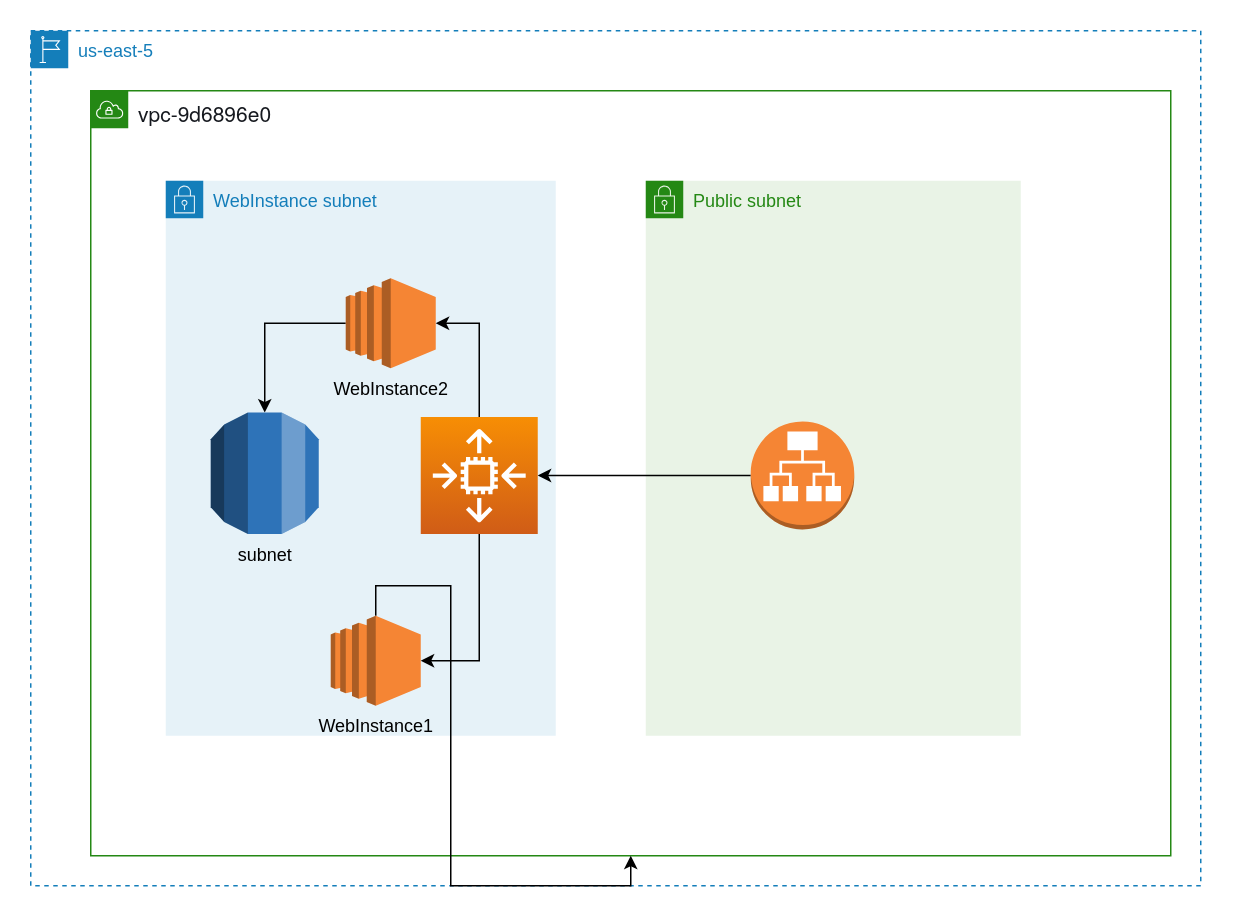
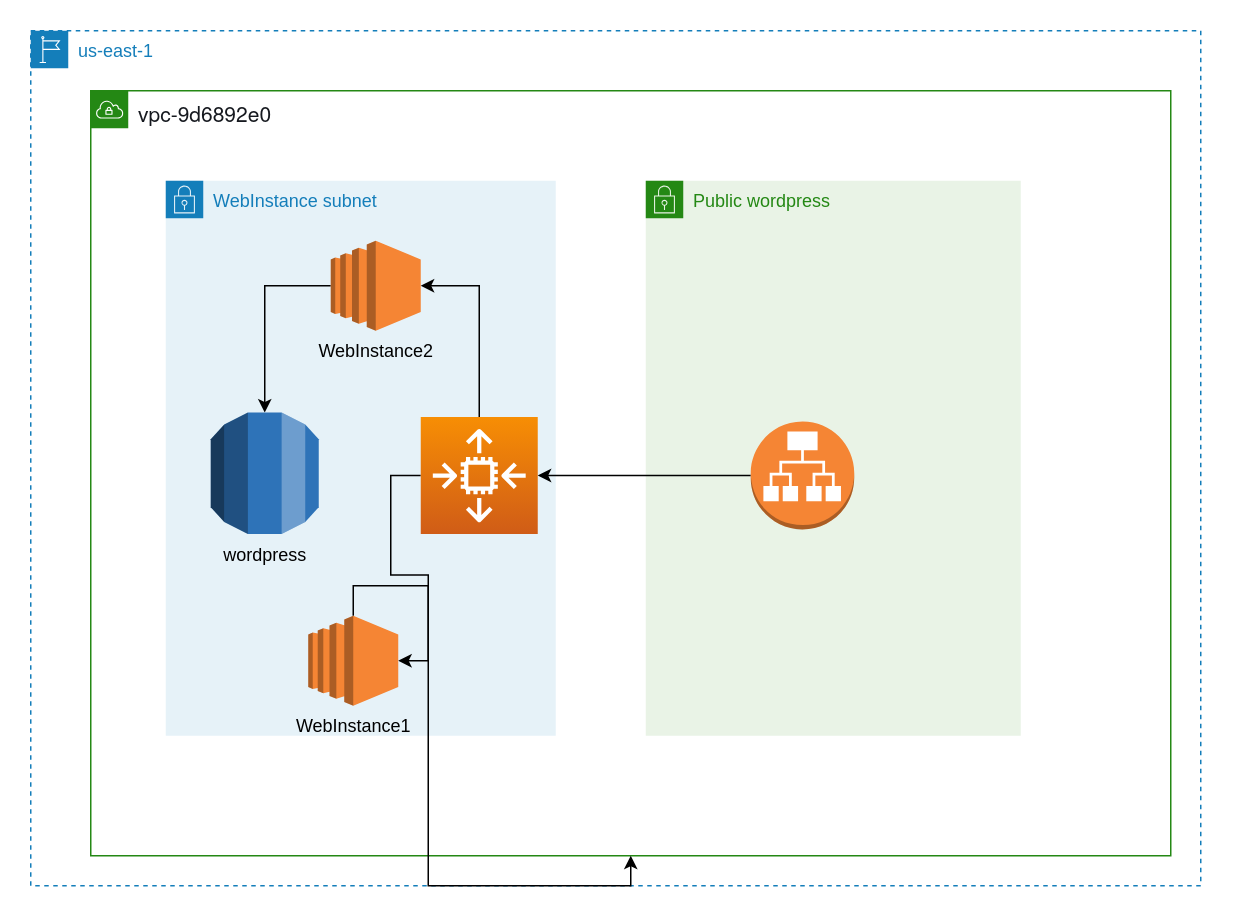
(124, 52) -> (124, 52)
(199, 112) -> (199, 112)
(752, 202) -> (767, 202)
(391, 323) -> (376, 286)
(266, 556) -> (266, 556)
(376, 661) -> (353, 661)
